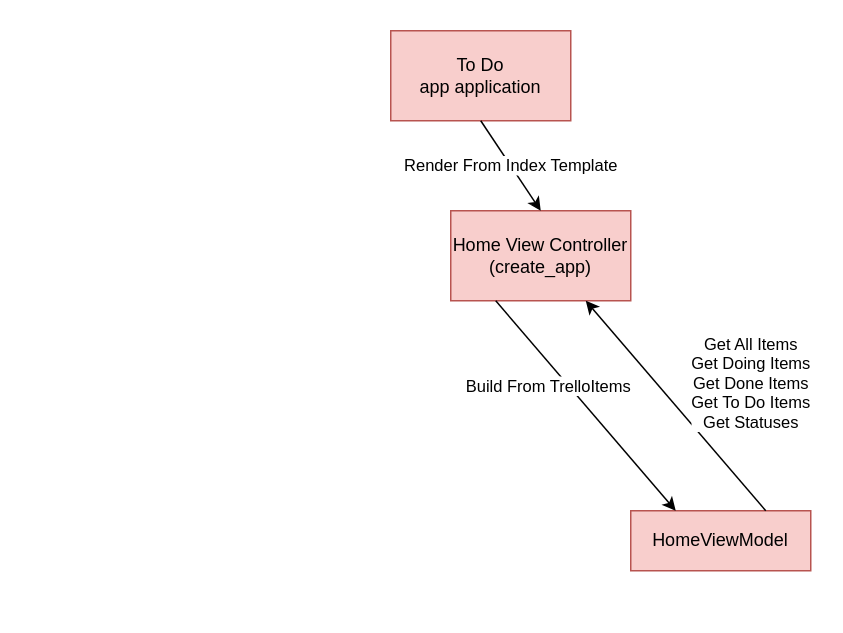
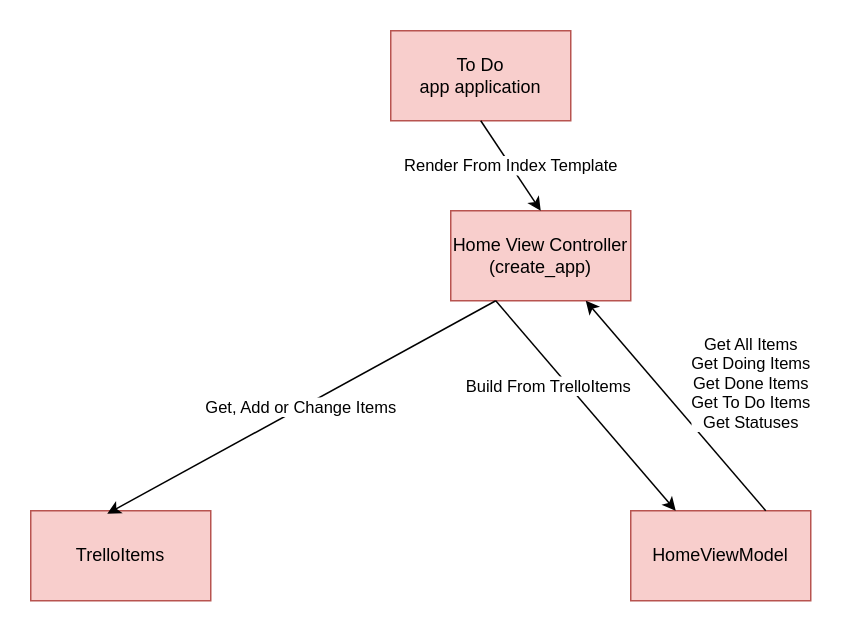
none -> (394, 357)
(721, 541) -> (721, 556)
none -> (121, 556)
